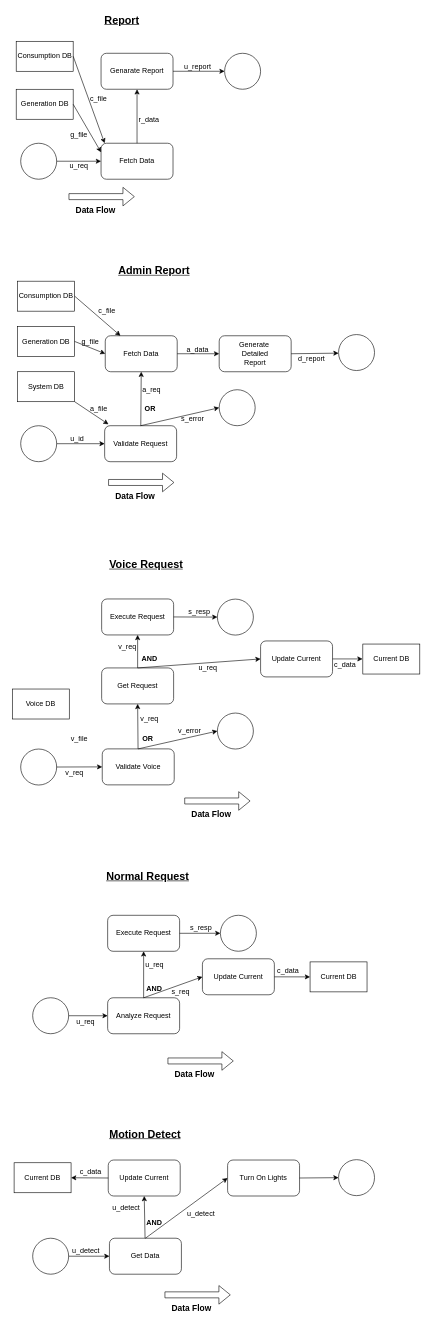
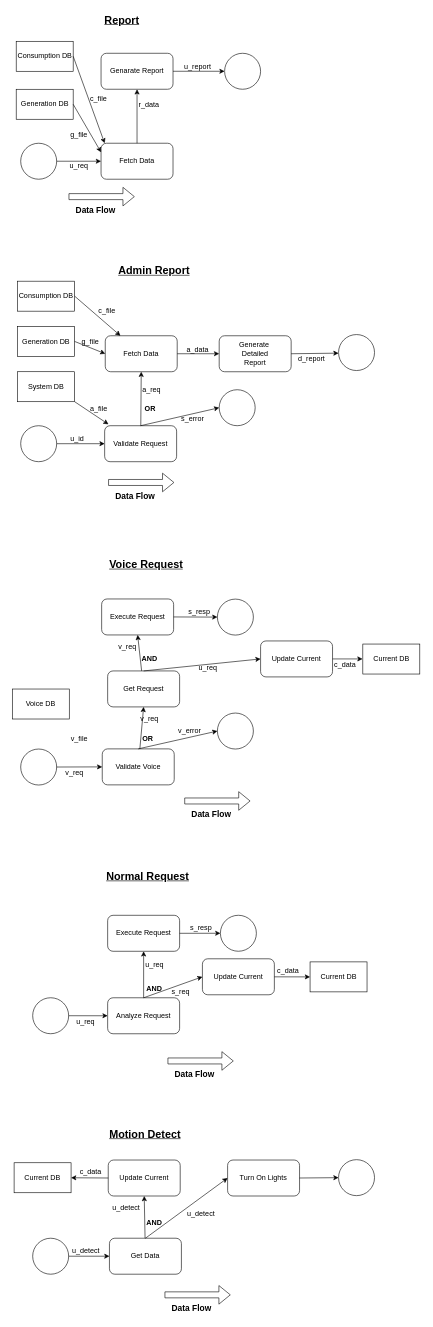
(153, 120) -> (153, 105)
(138, 686) -> (144, 689)
